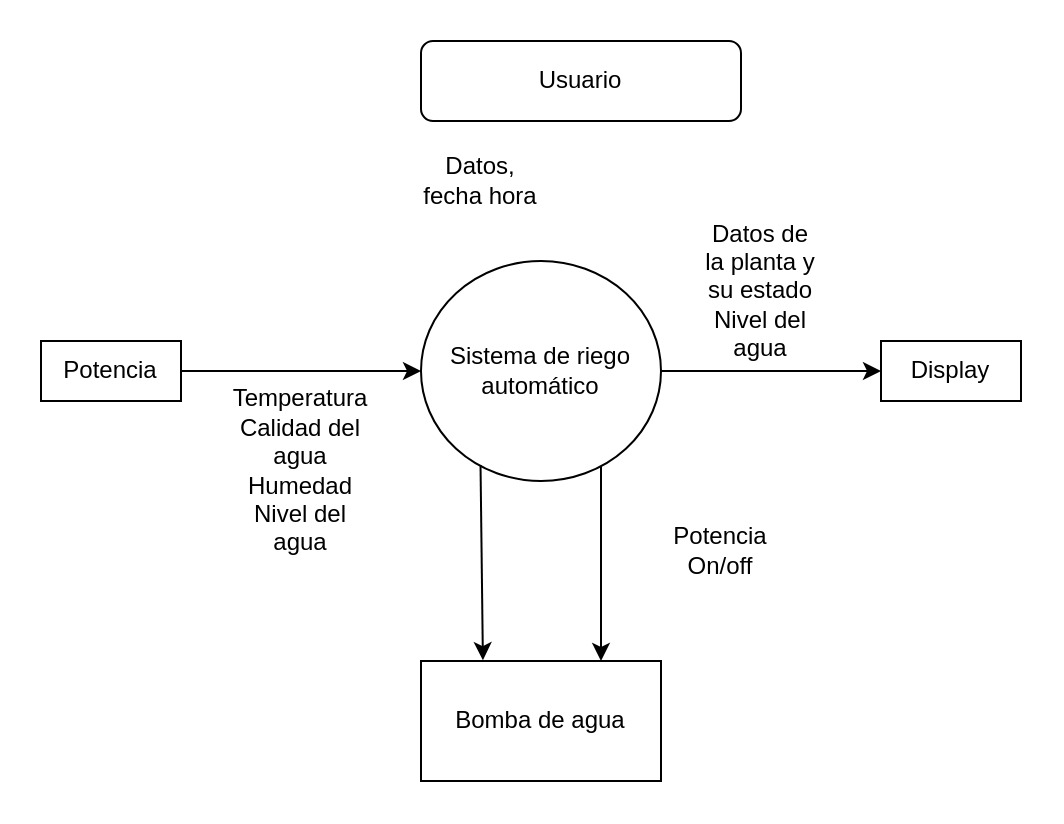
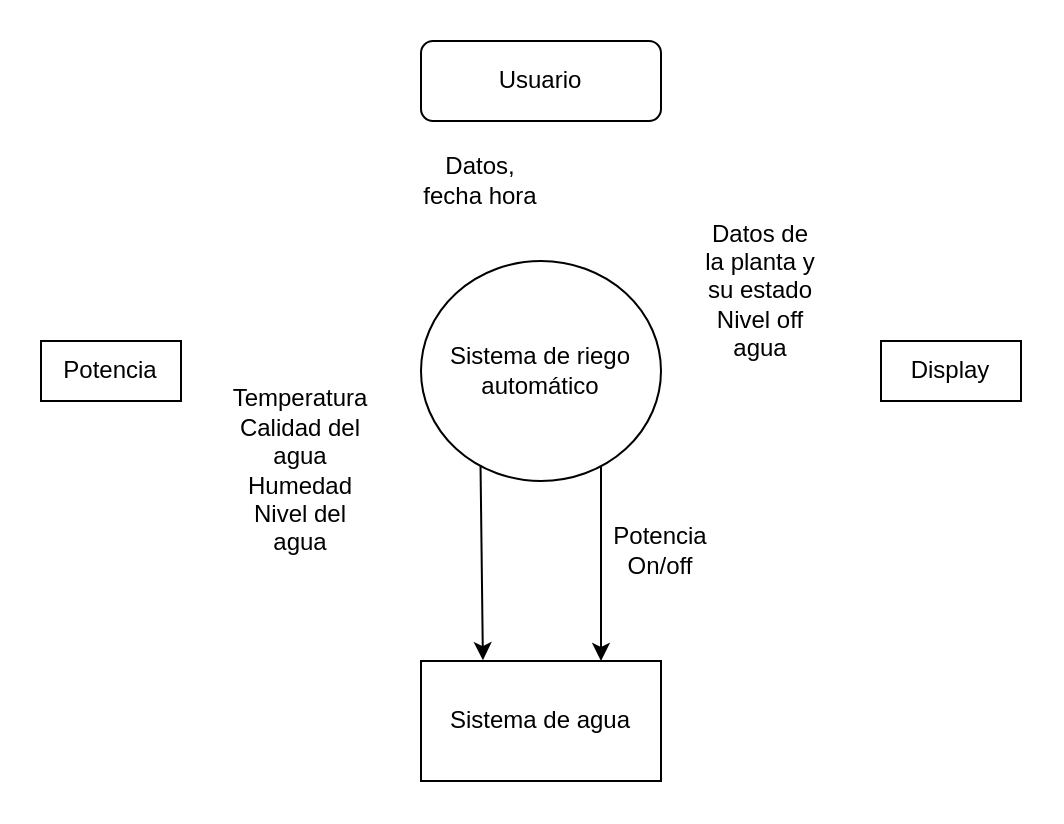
(581, 81) -> (541, 81)
(761, 291) -> (761, 291)
(294, 371) -> none
(764, 371) -> none
(721, 551) -> (661, 551)
(541, 721) -> (541, 721)
